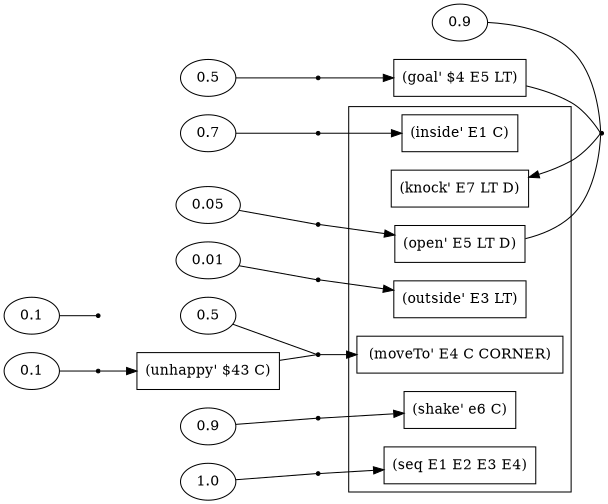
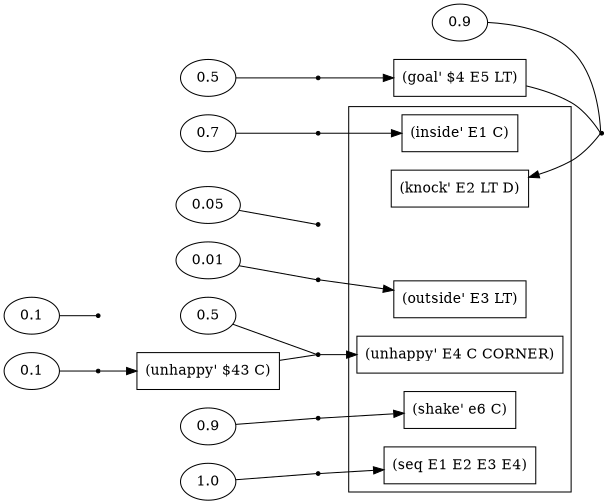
(460, 189) -> (460, 189)
(460, 244) -> none
(460, 355) -> (460, 355)
